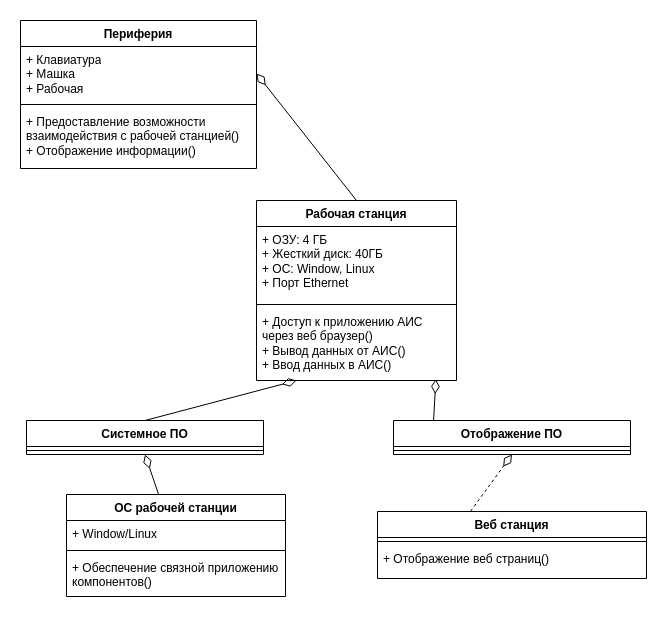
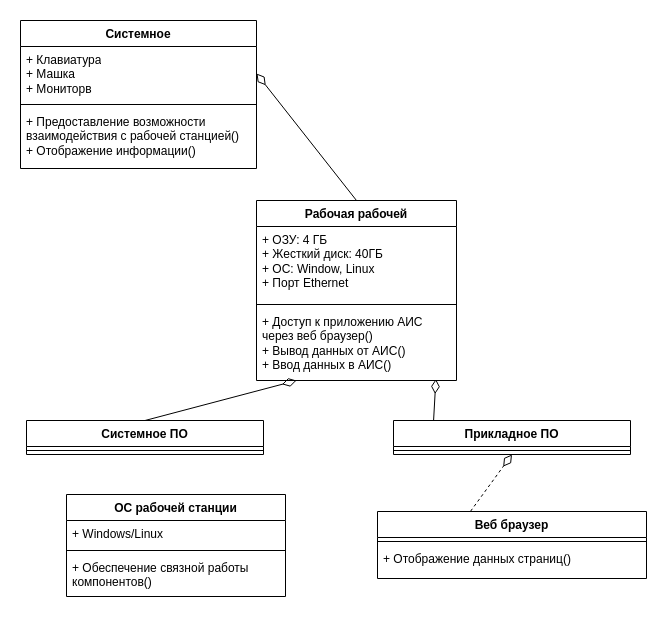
(139, 35) -> (139, 35)
(65, 75) -> (65, 75)
(357, 215) -> (357, 215)
(512, 435) -> (512, 435)
(154, 481) -> none
(512, 526) -> (512, 526)
(115, 535) -> (118, 535)
(470, 560) -> (480, 560)
(177, 576) -> (177, 576)
